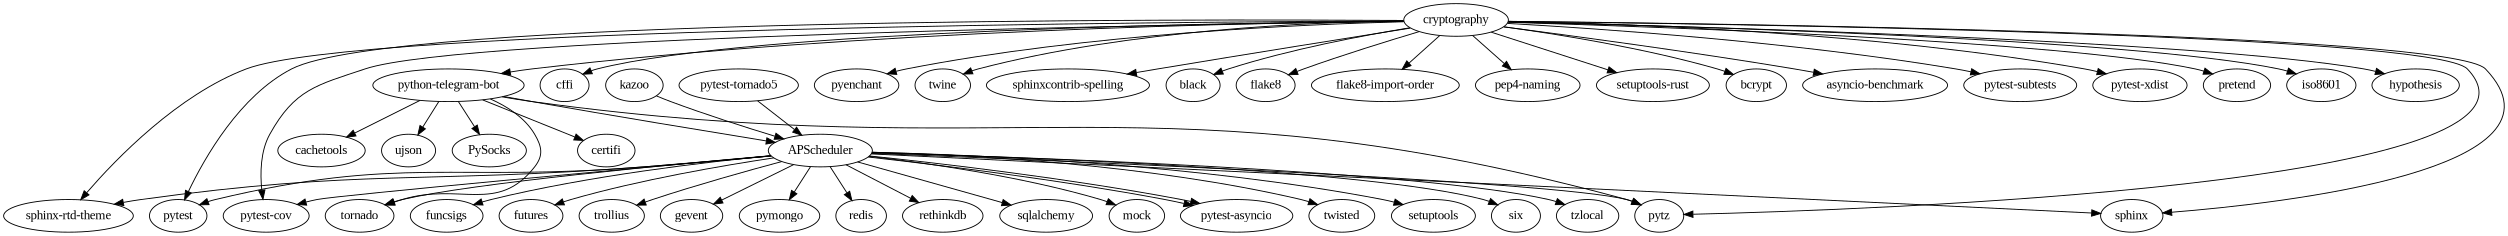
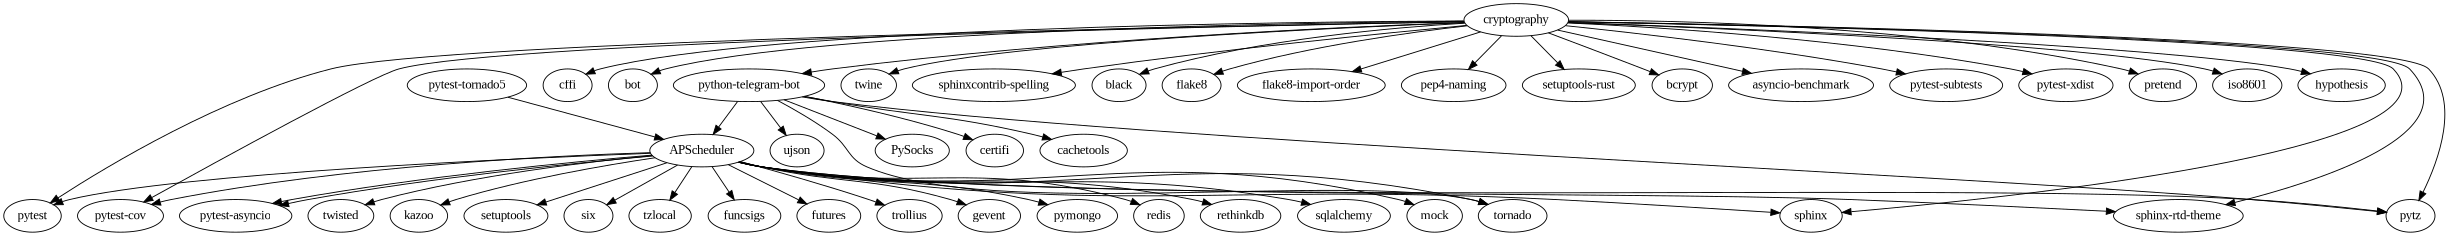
(857, 85) -> (633, 85)
(706, 114) -> (551, 176)
